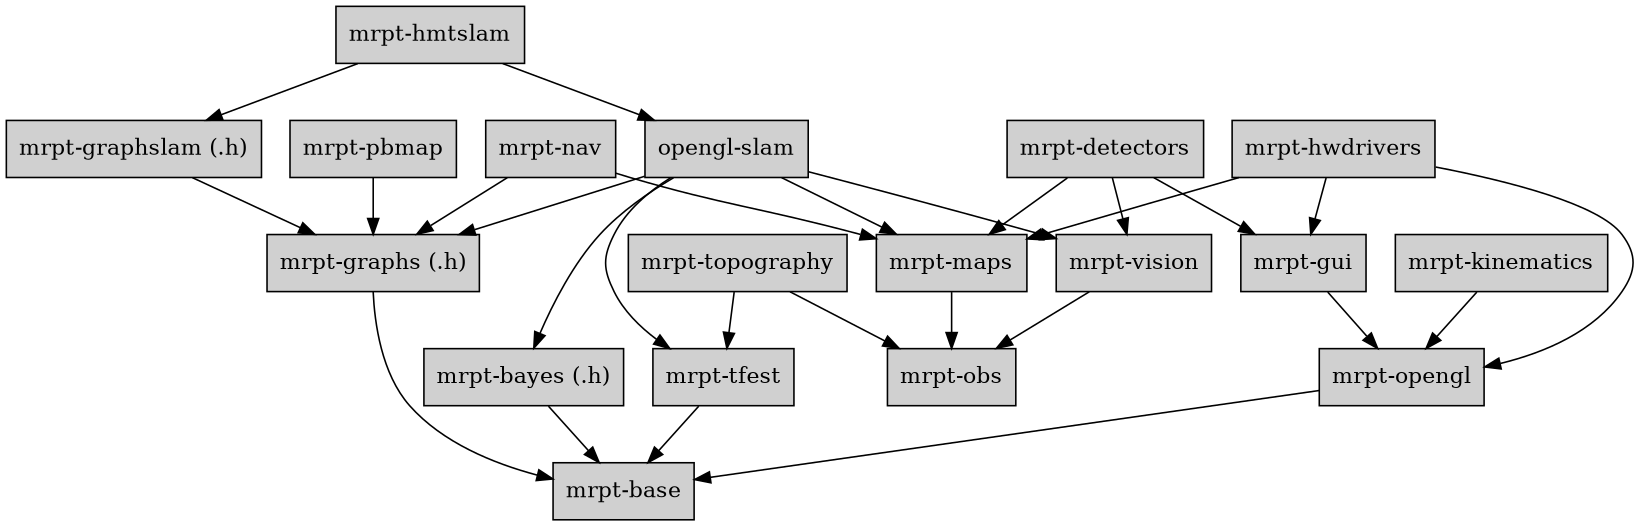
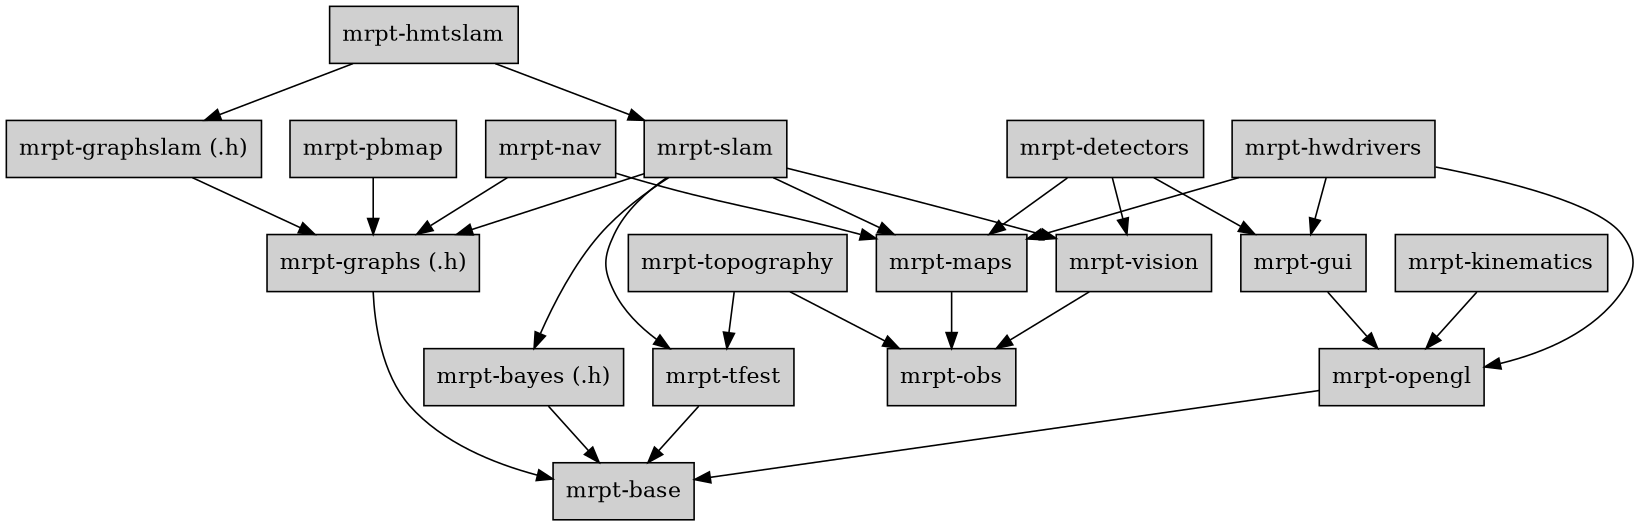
(727, 149) -> (716, 149)
